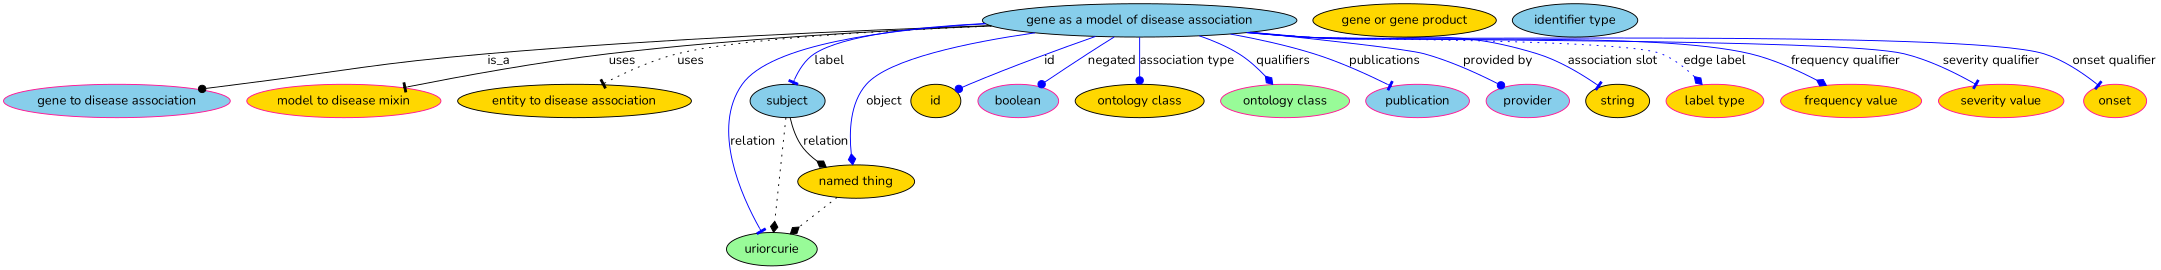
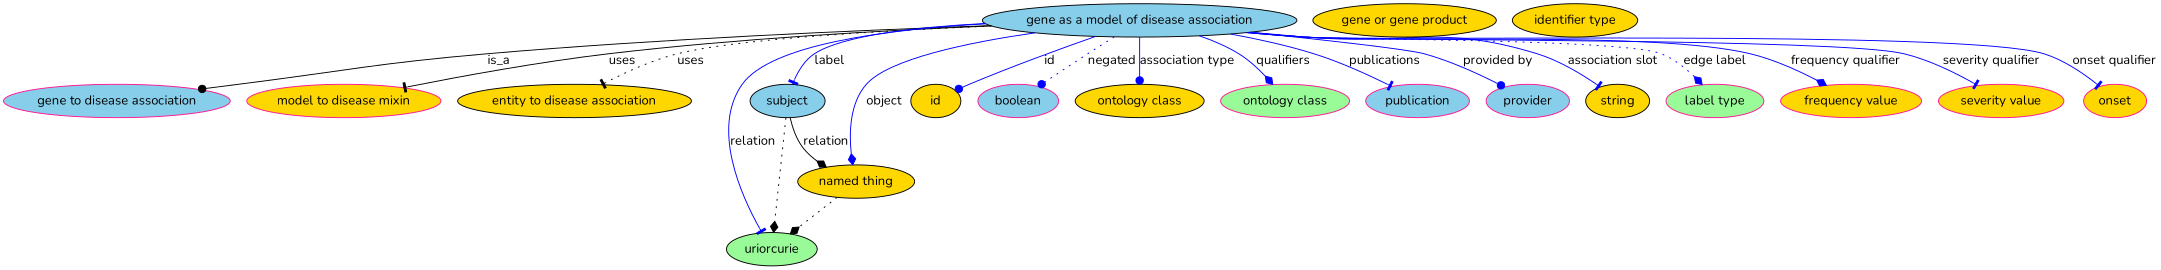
(1575, 20) -> (1575, 20)
(1079, 59) -> (1079, 59)
(1715, 101) -> (1715, 101)
